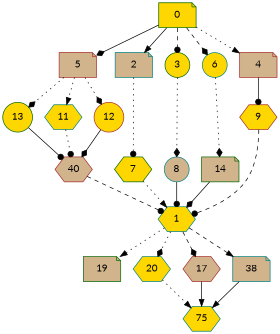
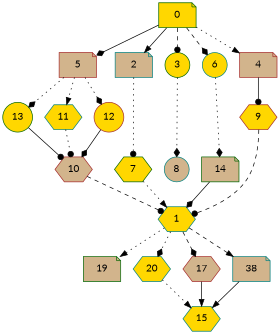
(74, 169) -> (74, 169)
(177, 192) -> none
(202, 319) -> (202, 319)
